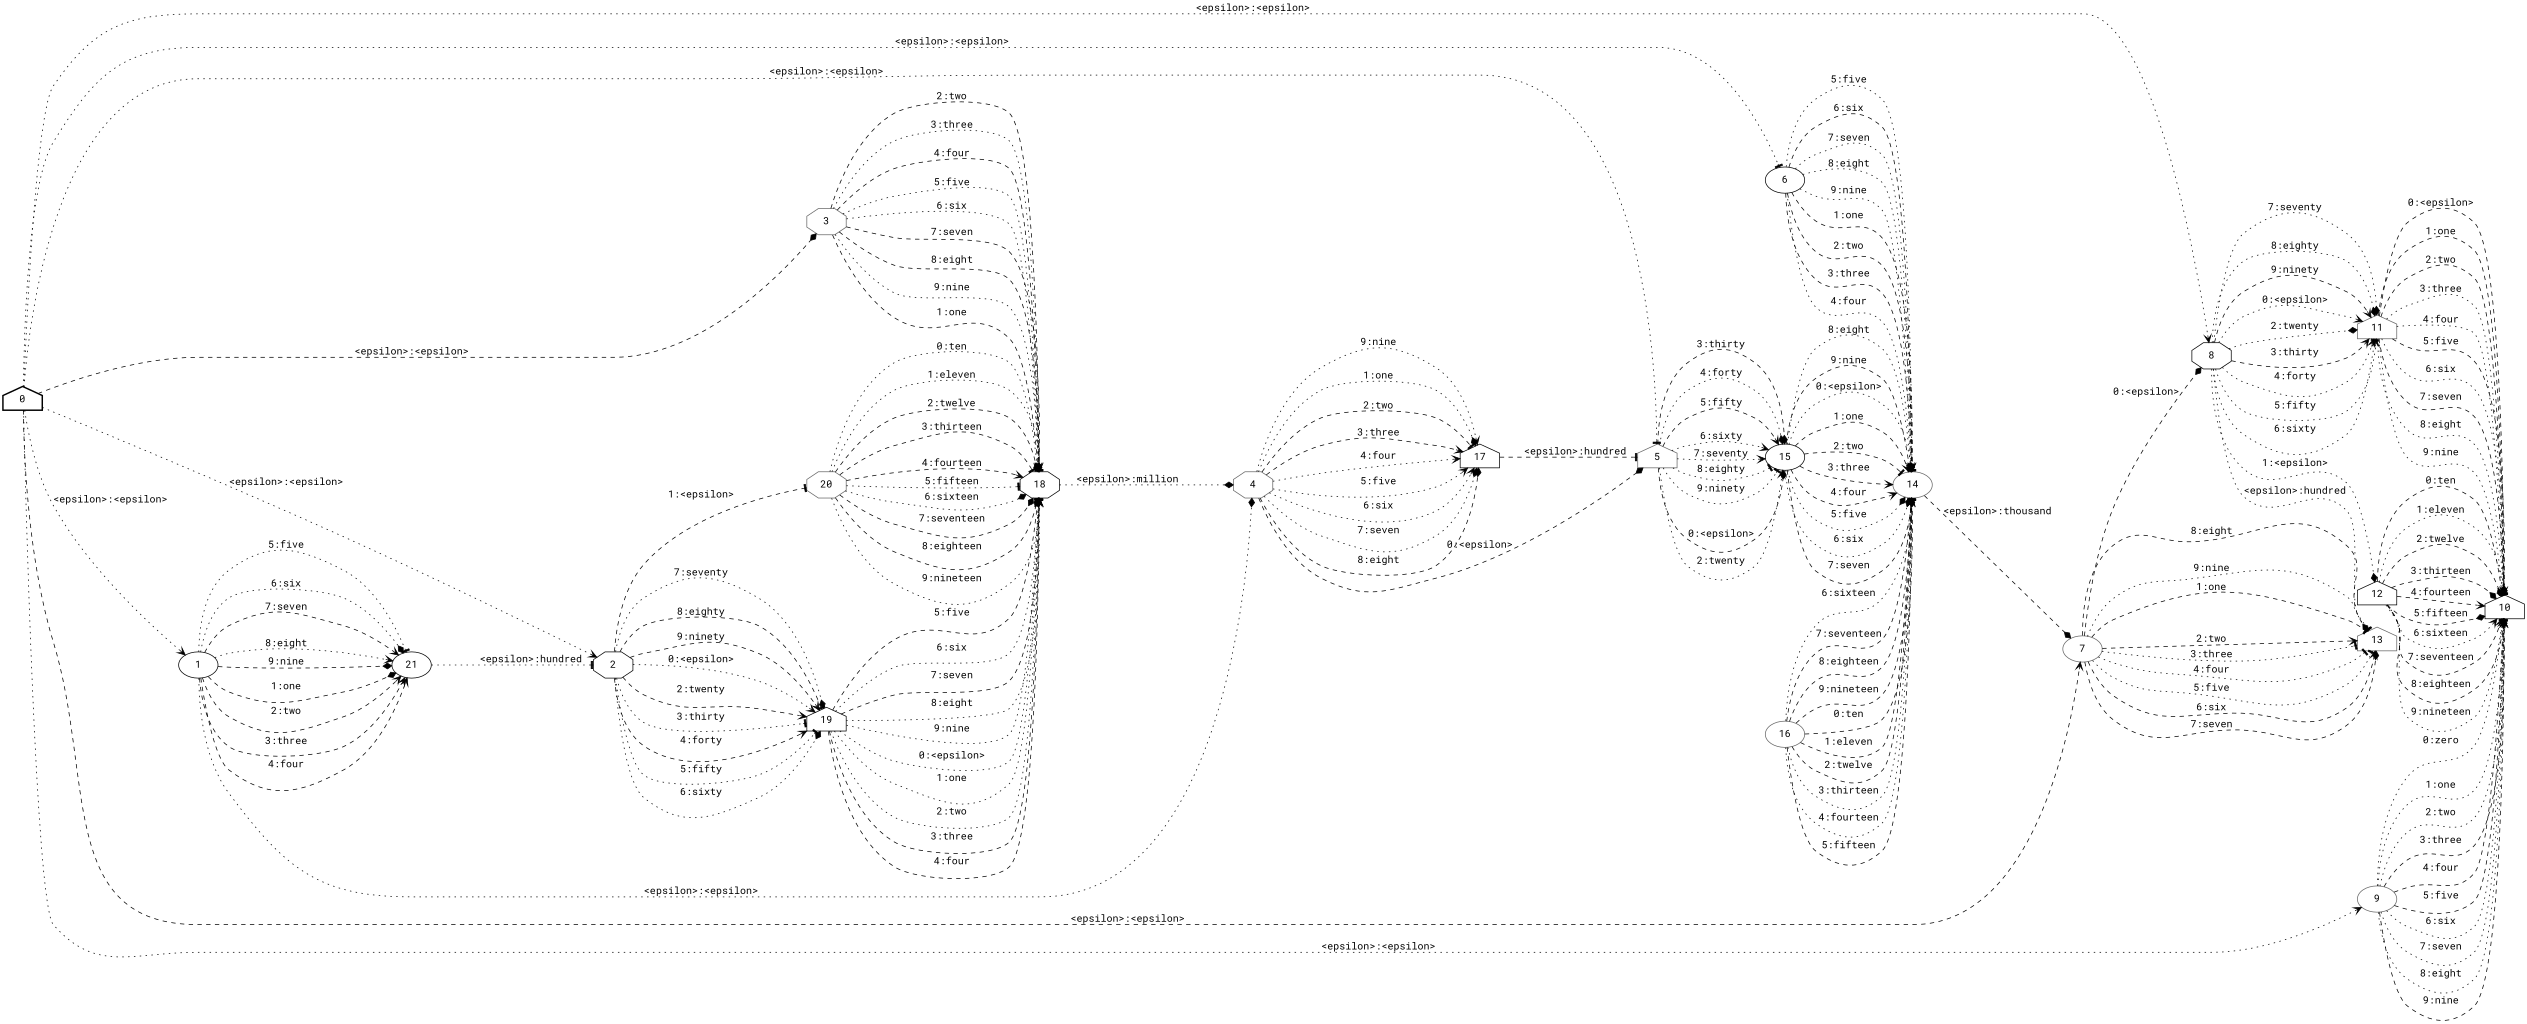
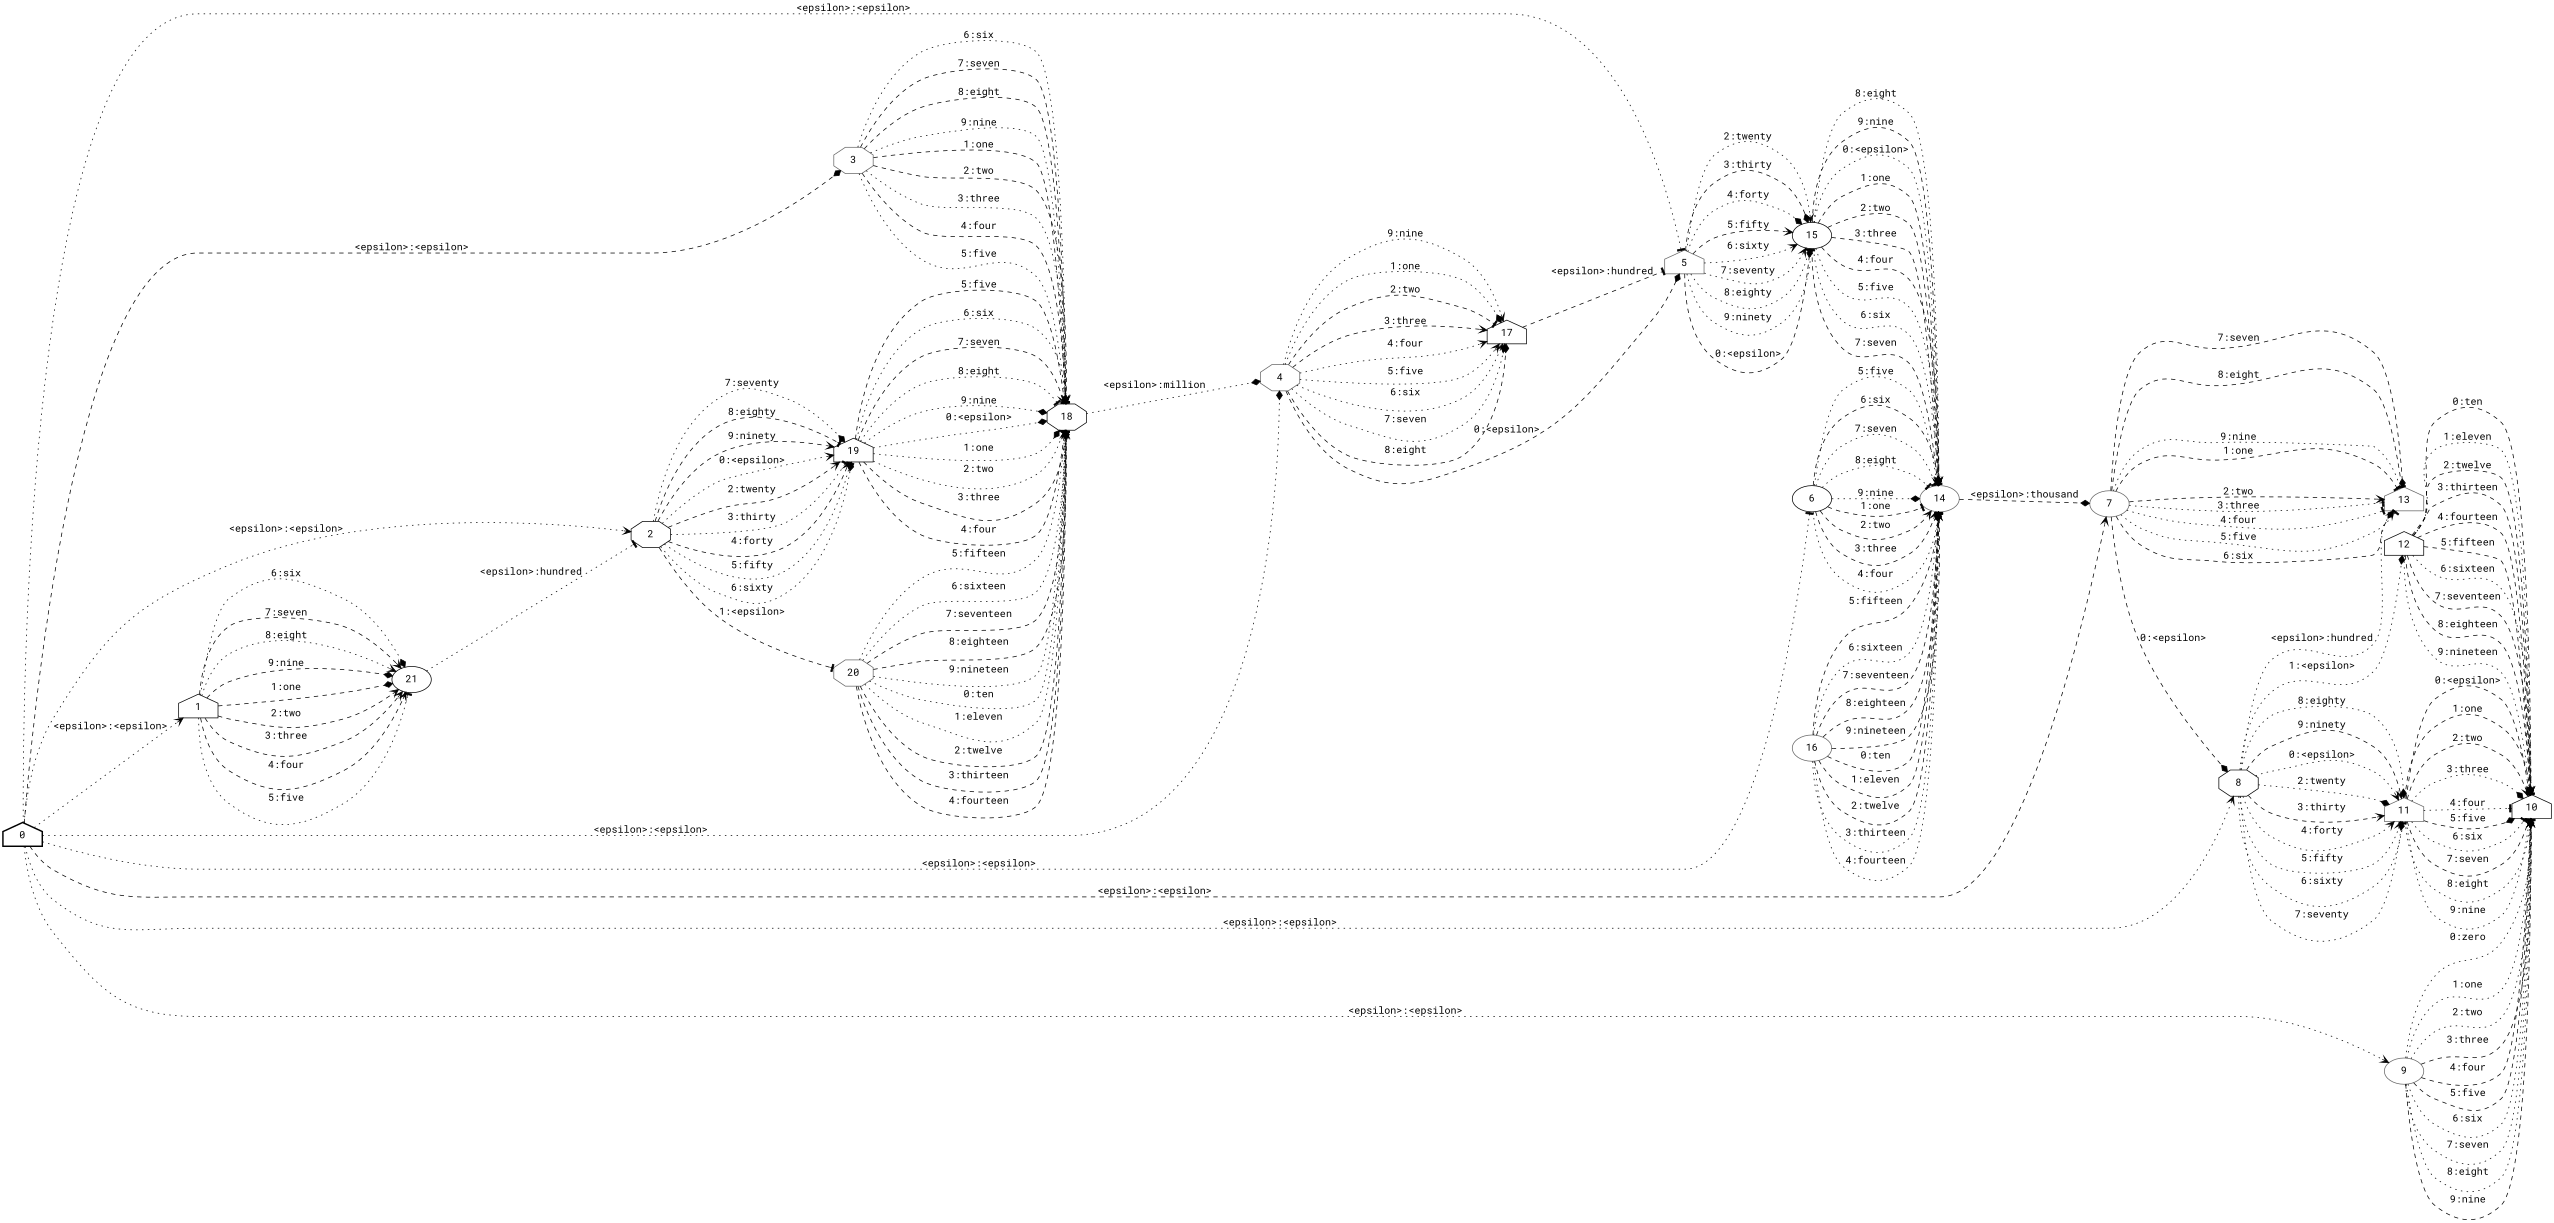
(198, 665) -> (198, 707)
(796, 897) -> (820, 836)
